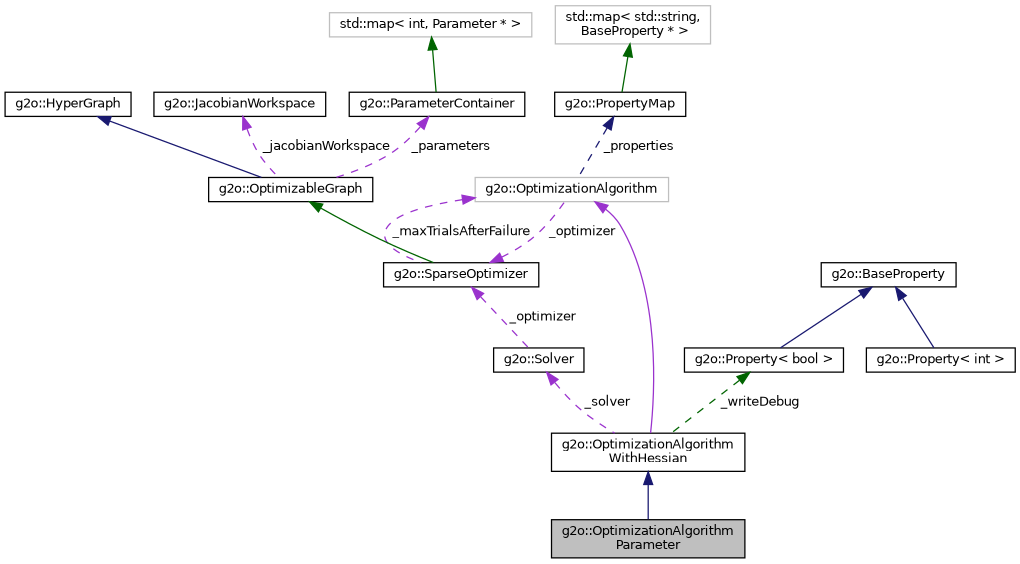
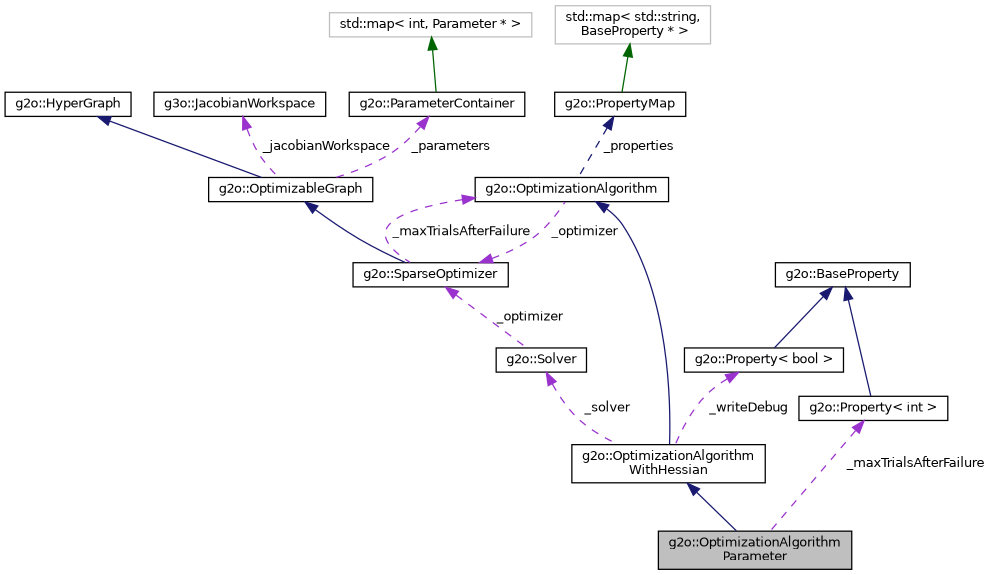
(240, 104) -> (240, 104)
(572, 190) -> (572, 190)
(376, 237) -> (359, 239)
(649, 316) -> (659, 320)
(705, 407) -> (696, 407)
none -> (813, 481)
